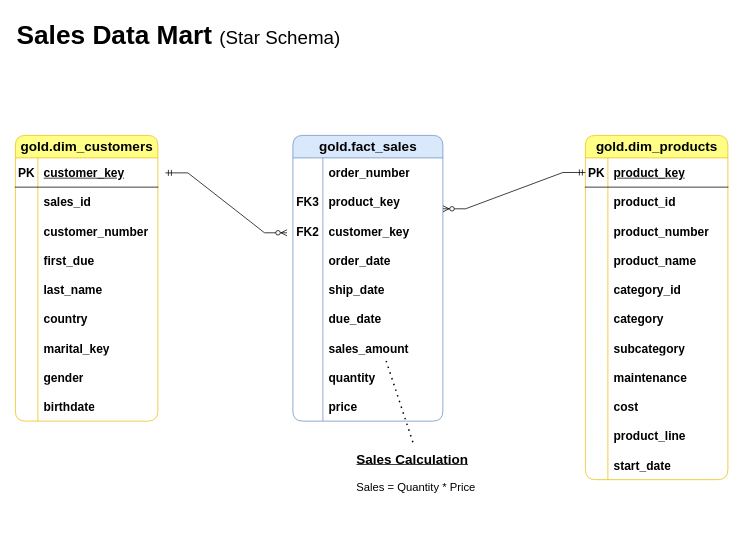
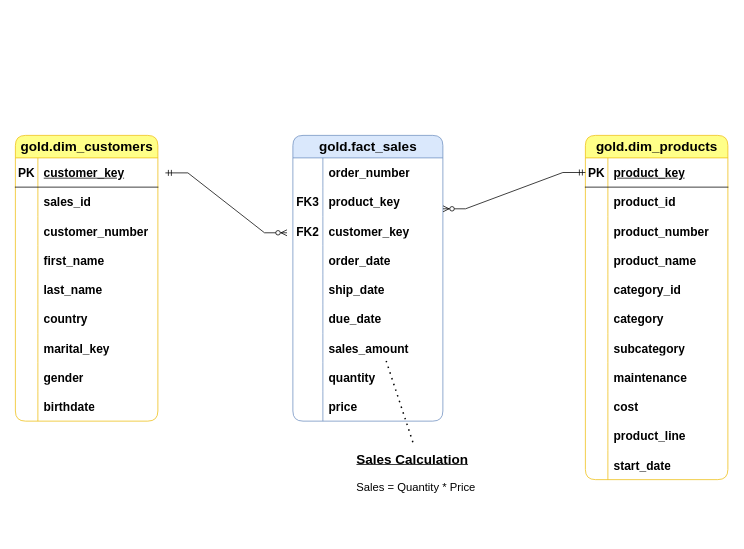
(229, 34) -> none
(73, 261) -> (76, 261)
